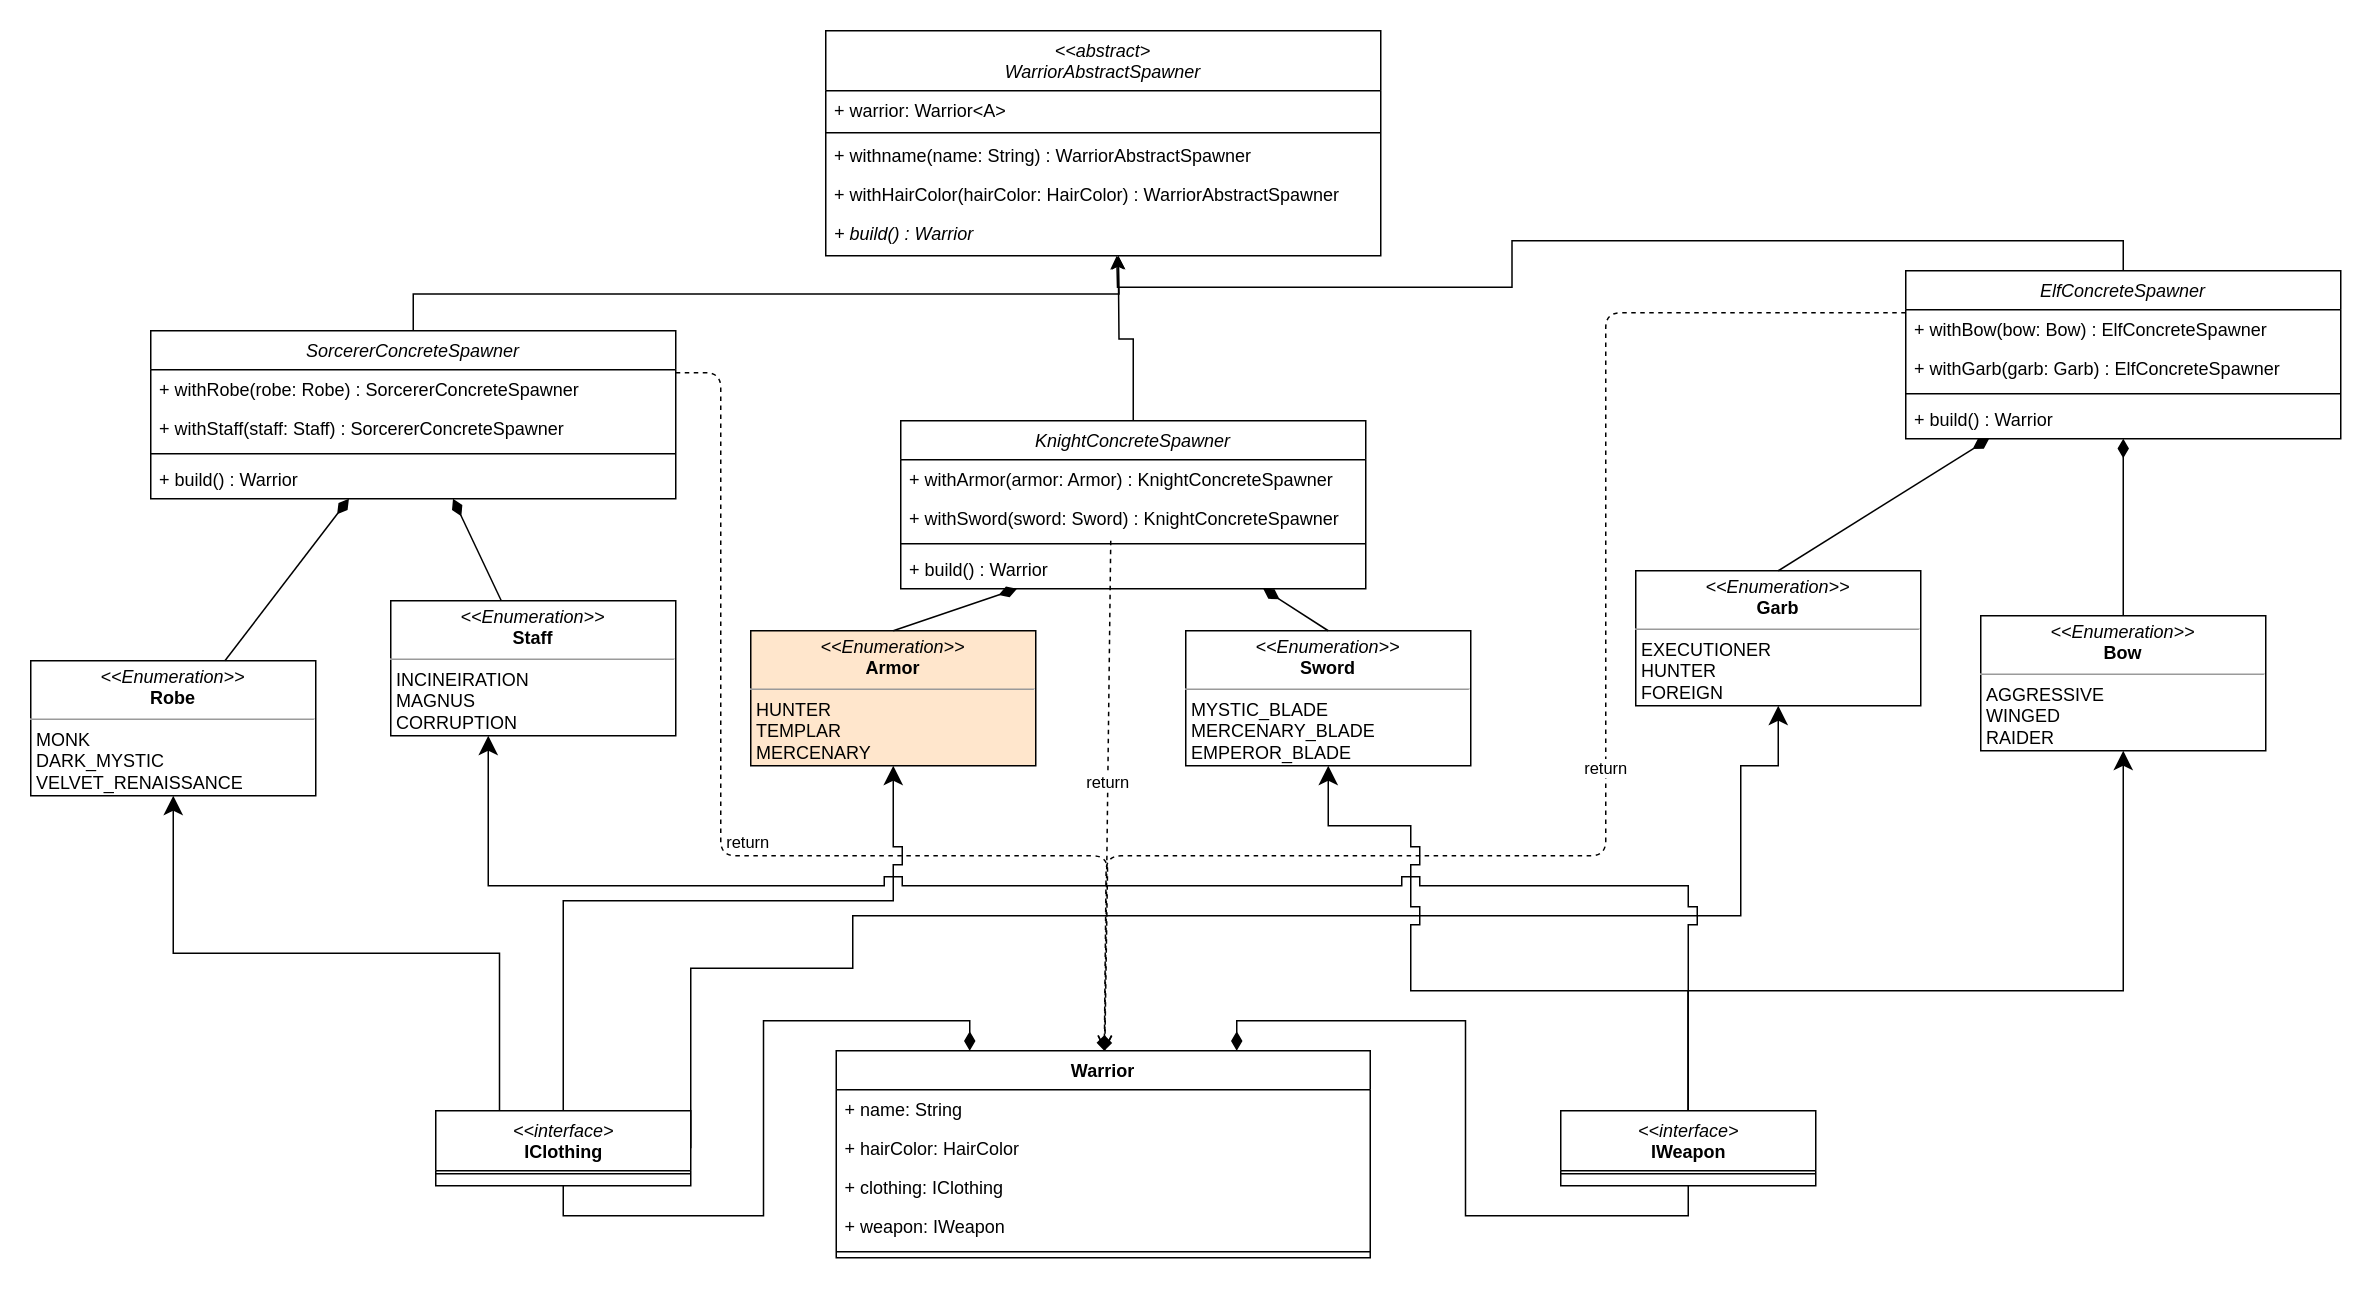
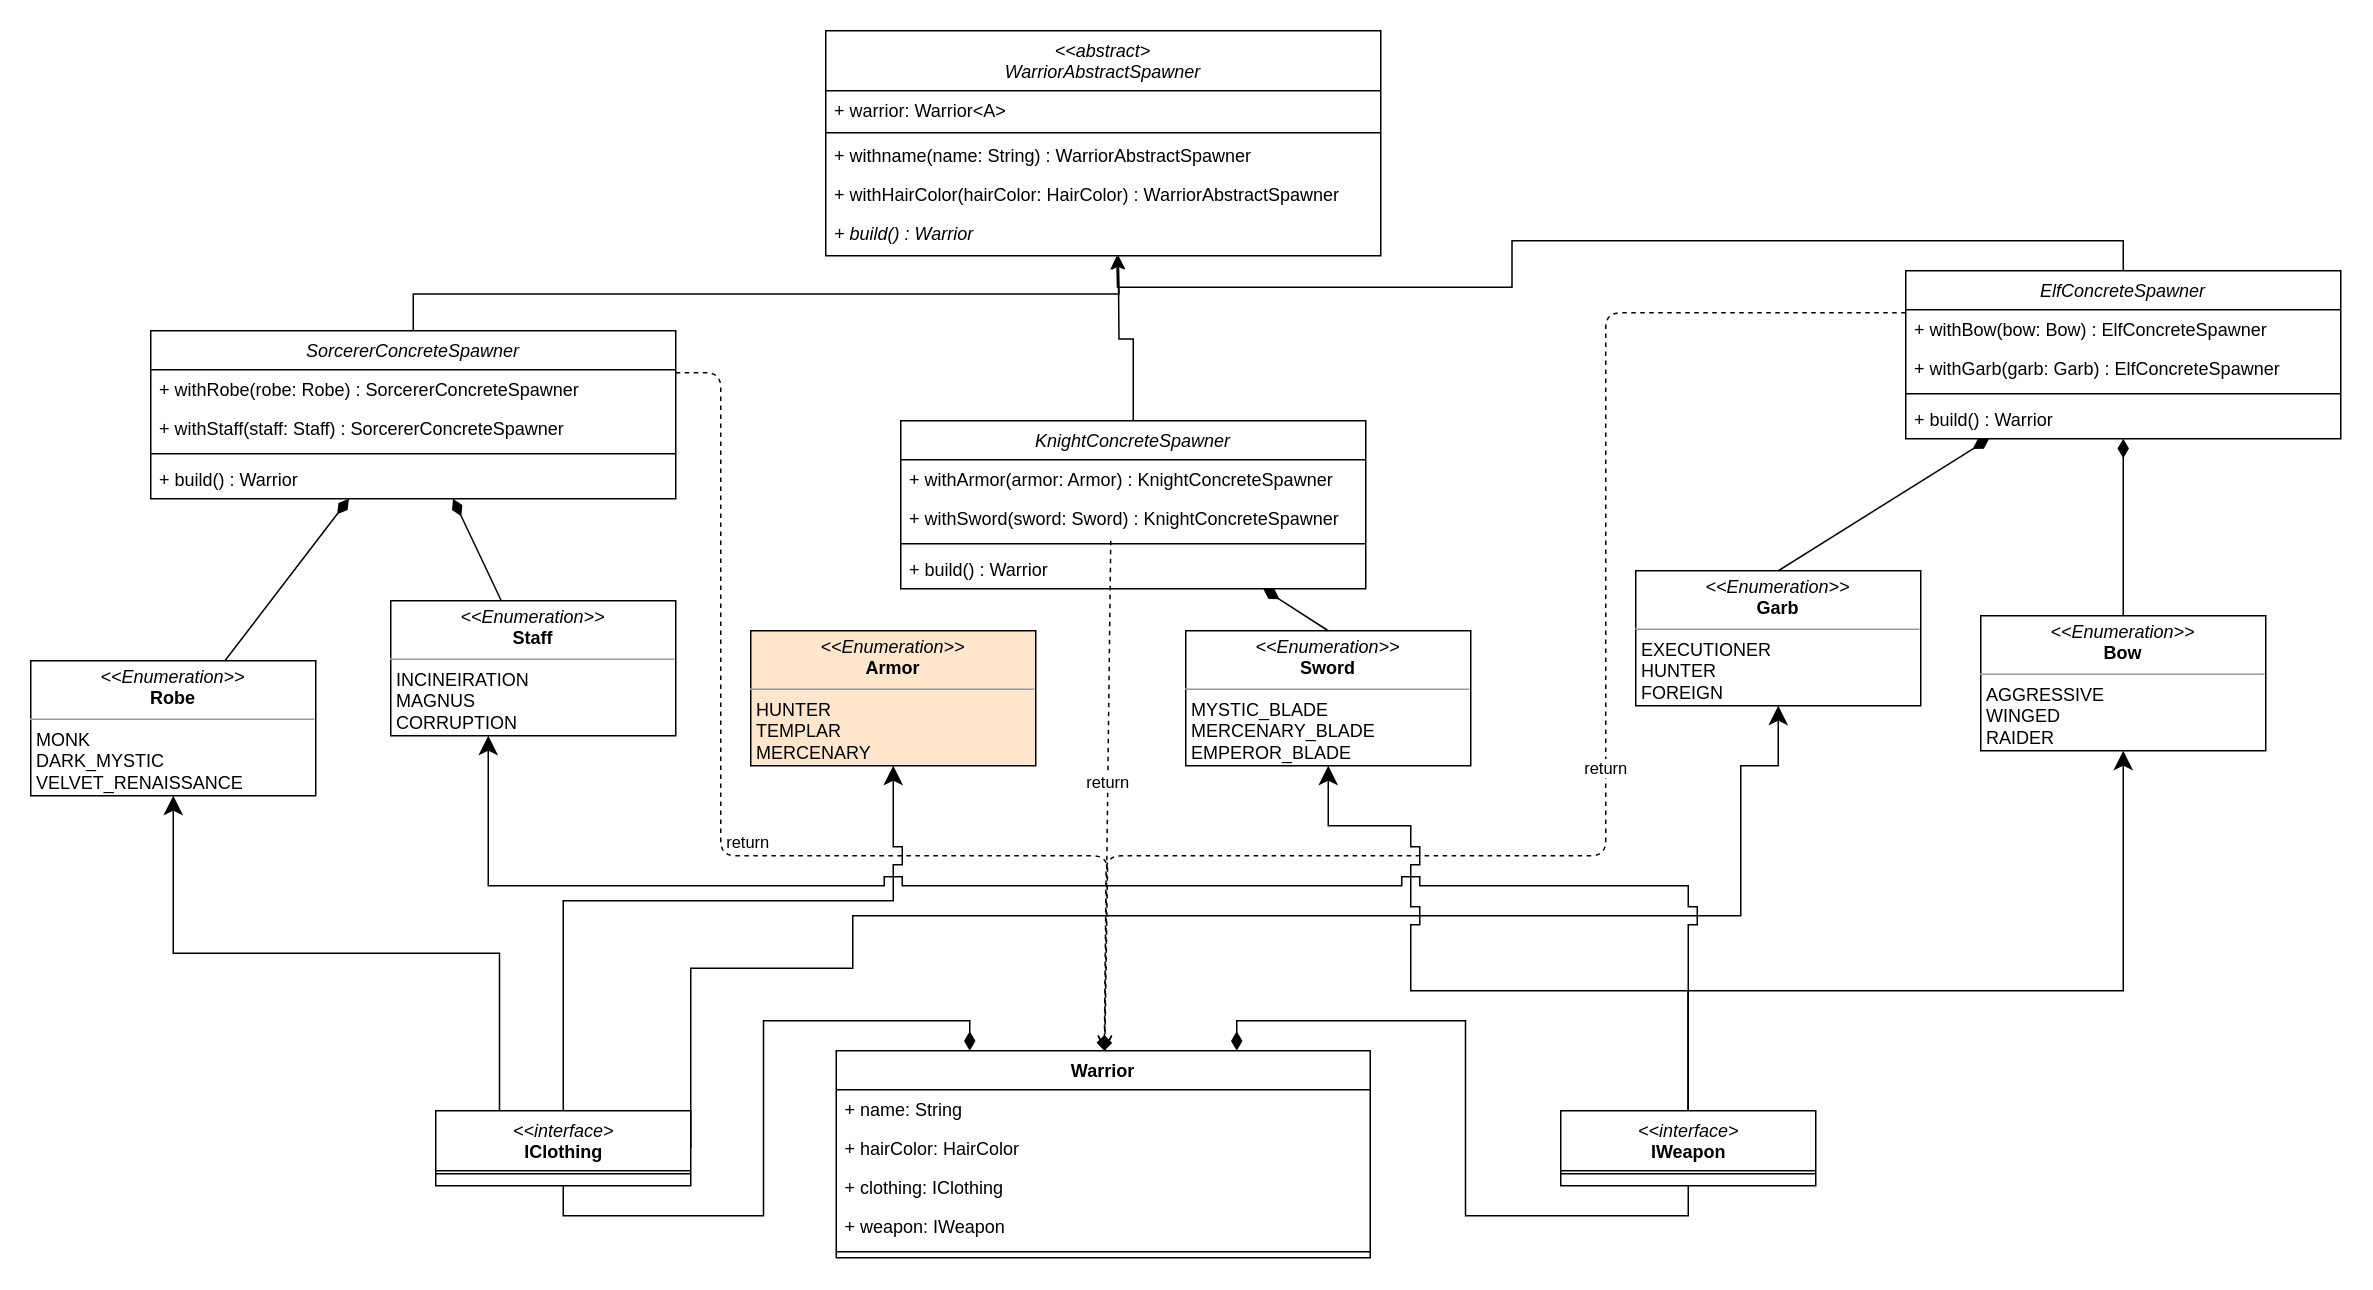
(947, 613) -> none
